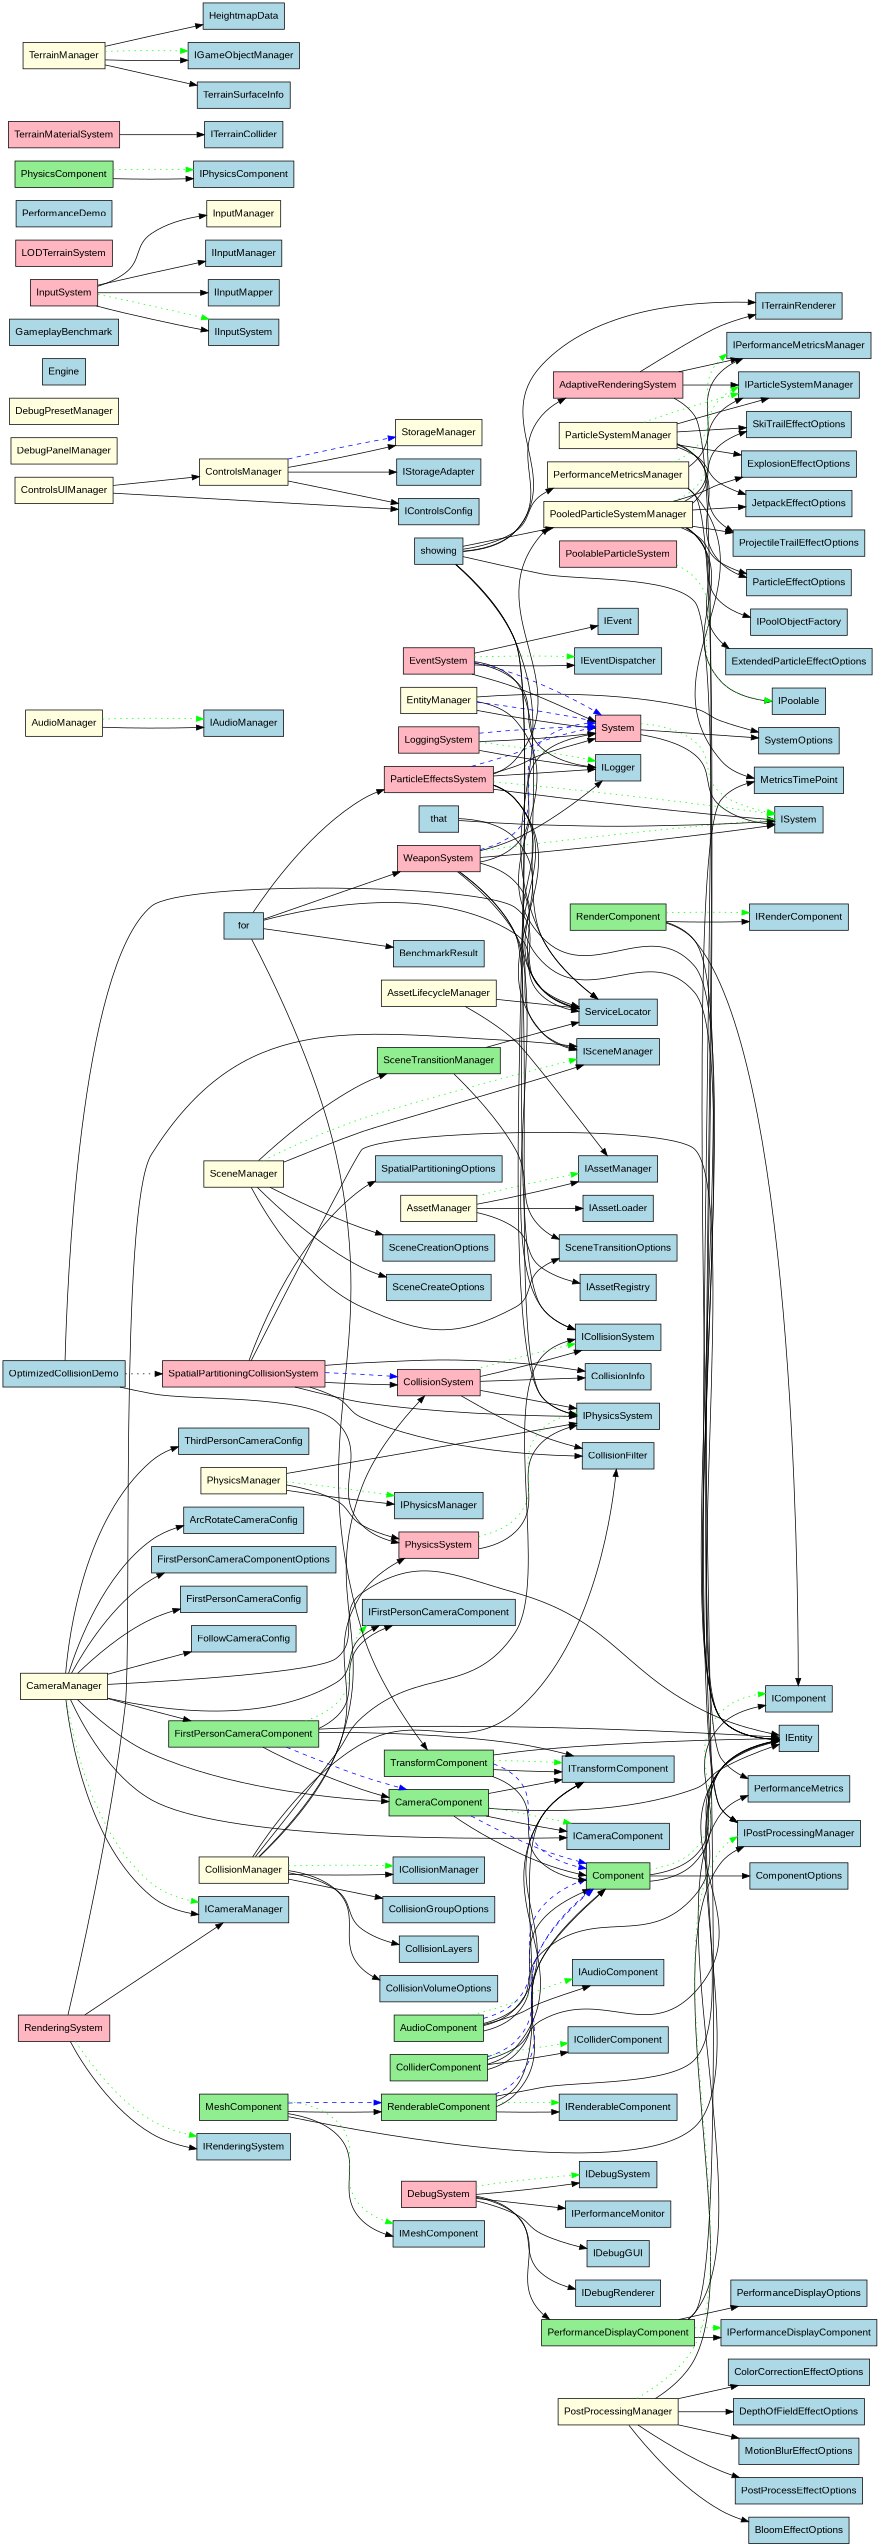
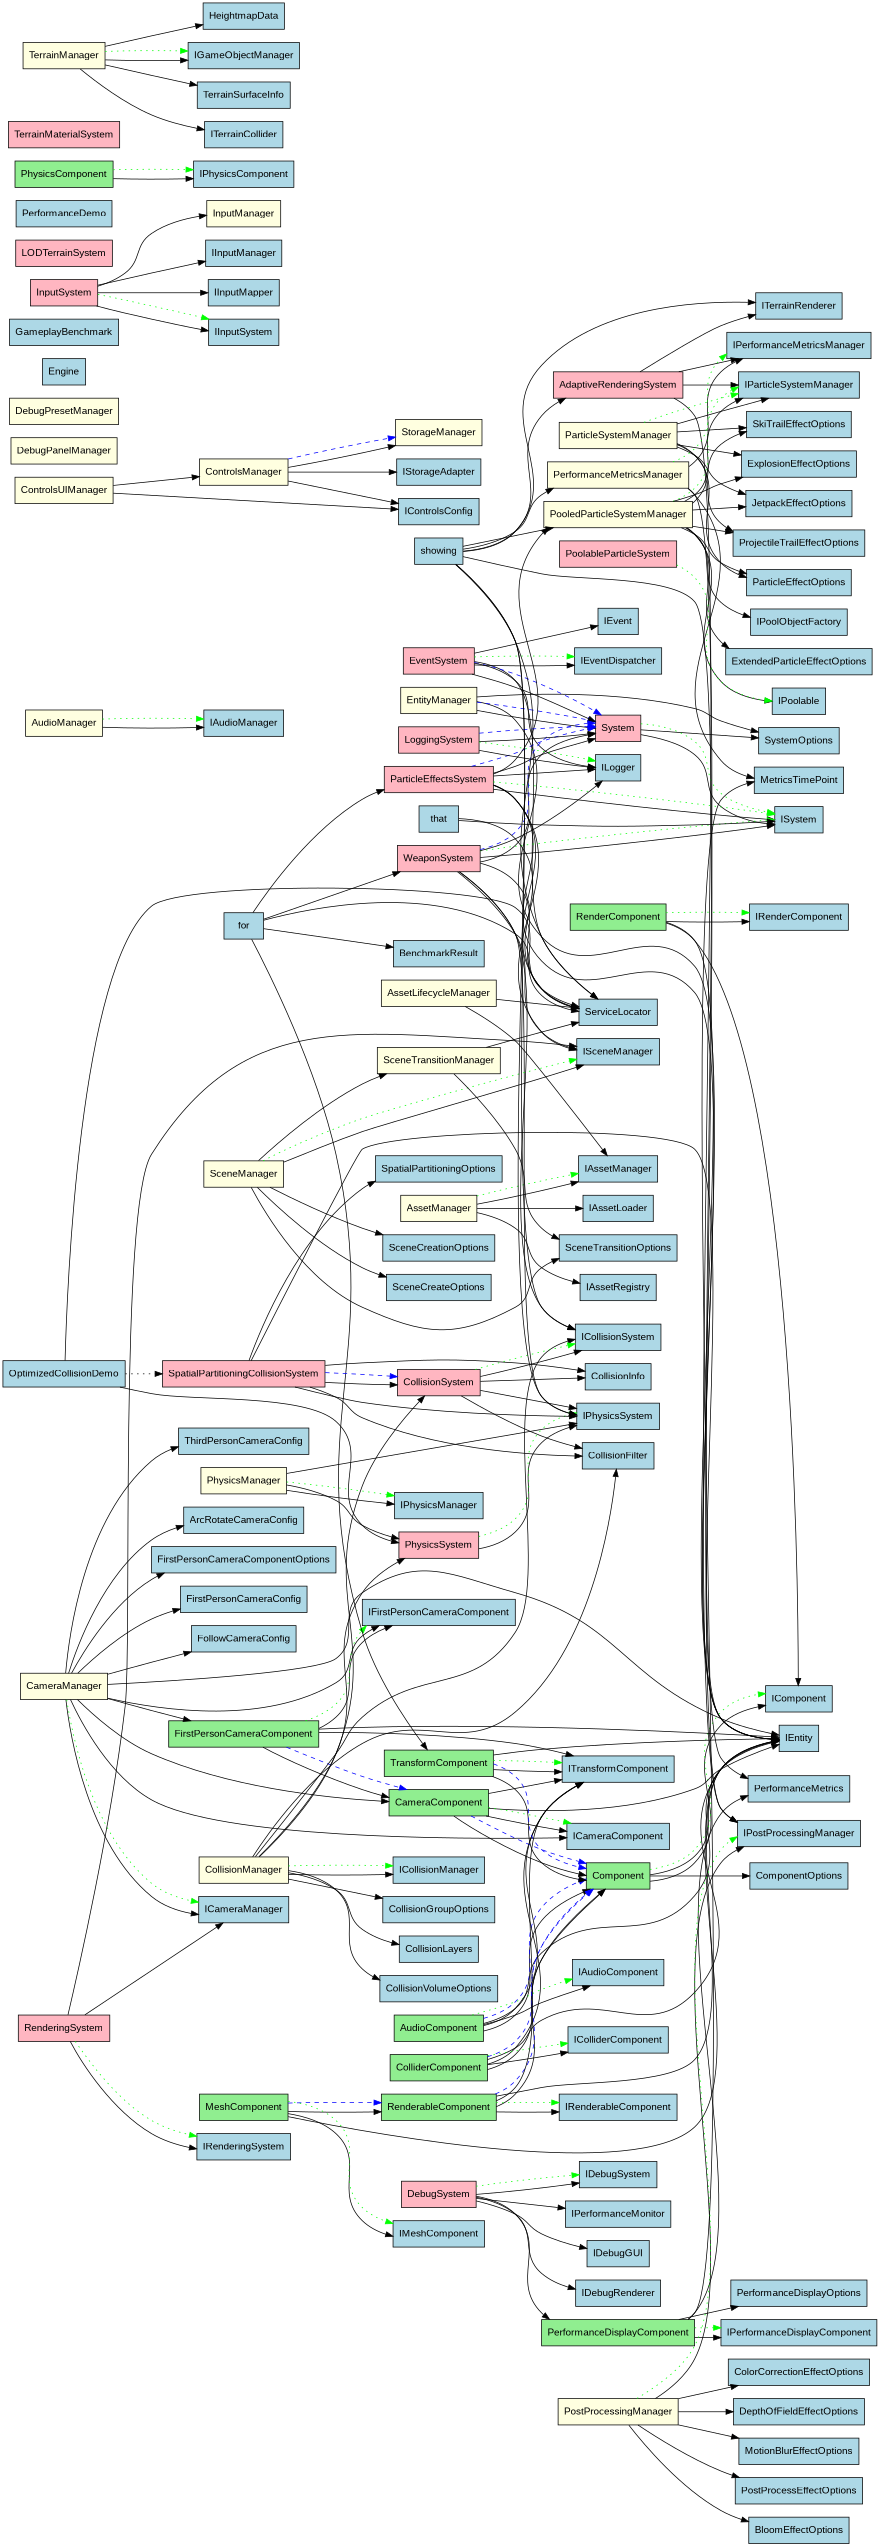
(158, 135) -> (135, 107)
(439, 1061) -> (439, 1061)
